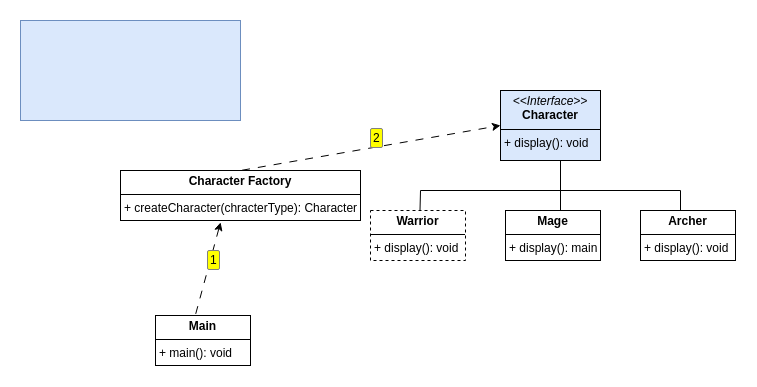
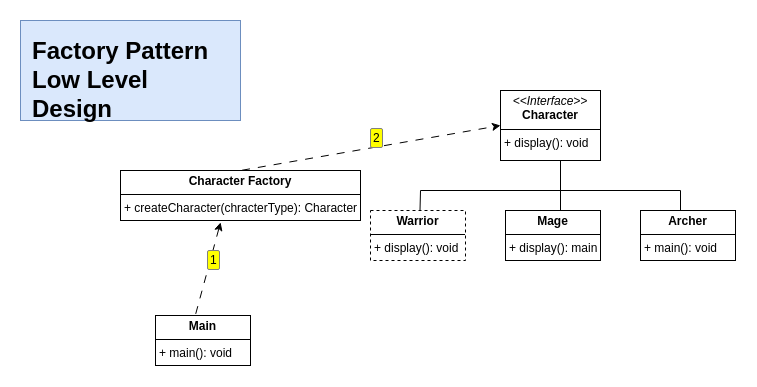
none -> (121, 76)
(551, 126) -> (551, 126)
(688, 225) -> (680, 225)
